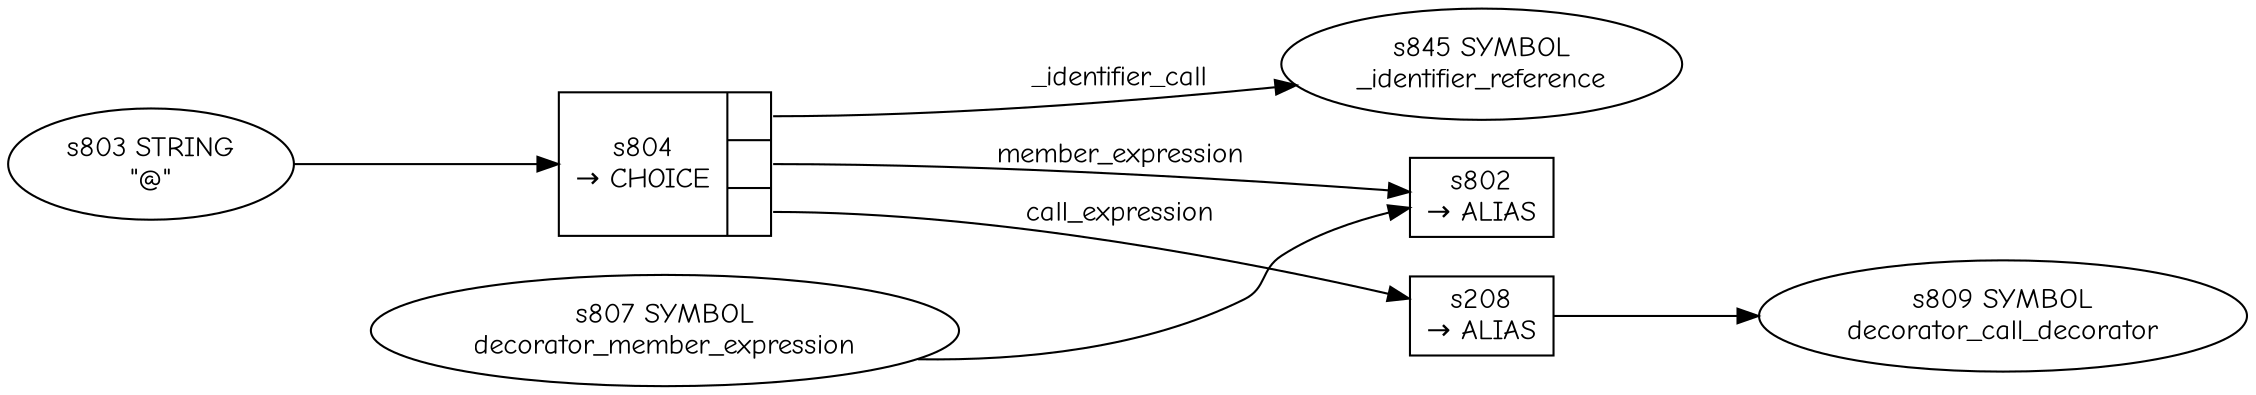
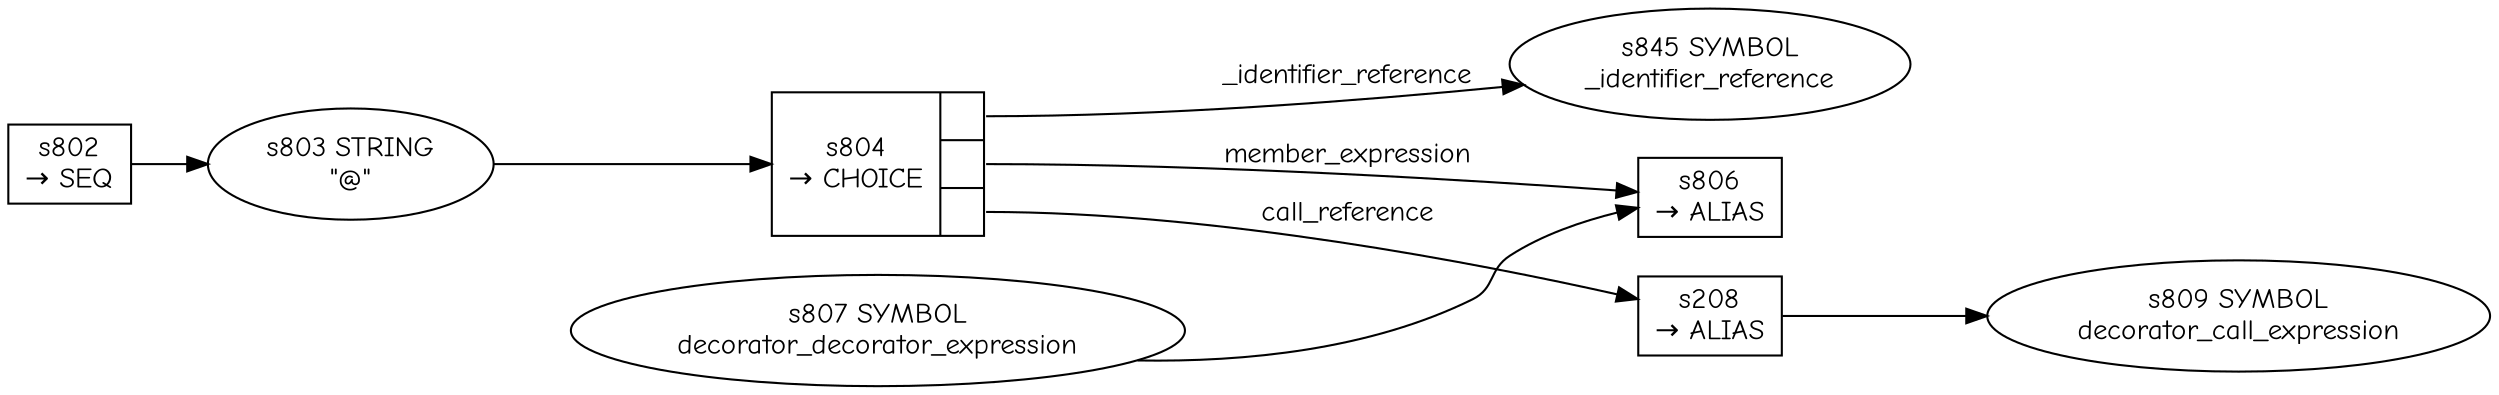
(1120, 78) -> (1348, 76)
none -> (70, 164)
(1482, 197) -> (1710, 197)
(1120, 213) -> (1348, 213)
(2003, 316) -> (2239, 316)
(665, 331) -> (878, 331)
